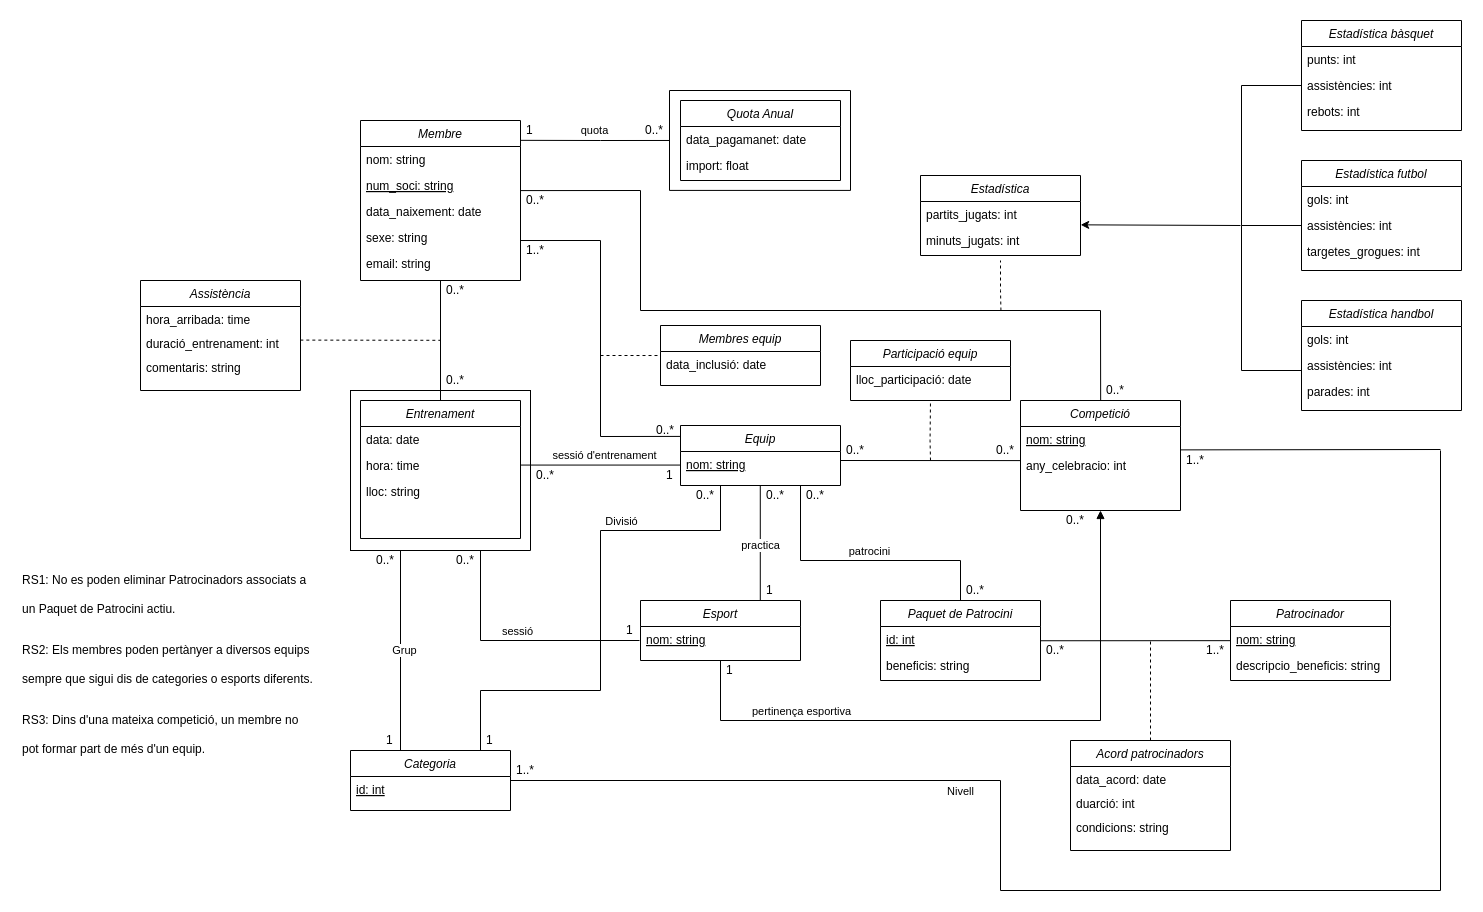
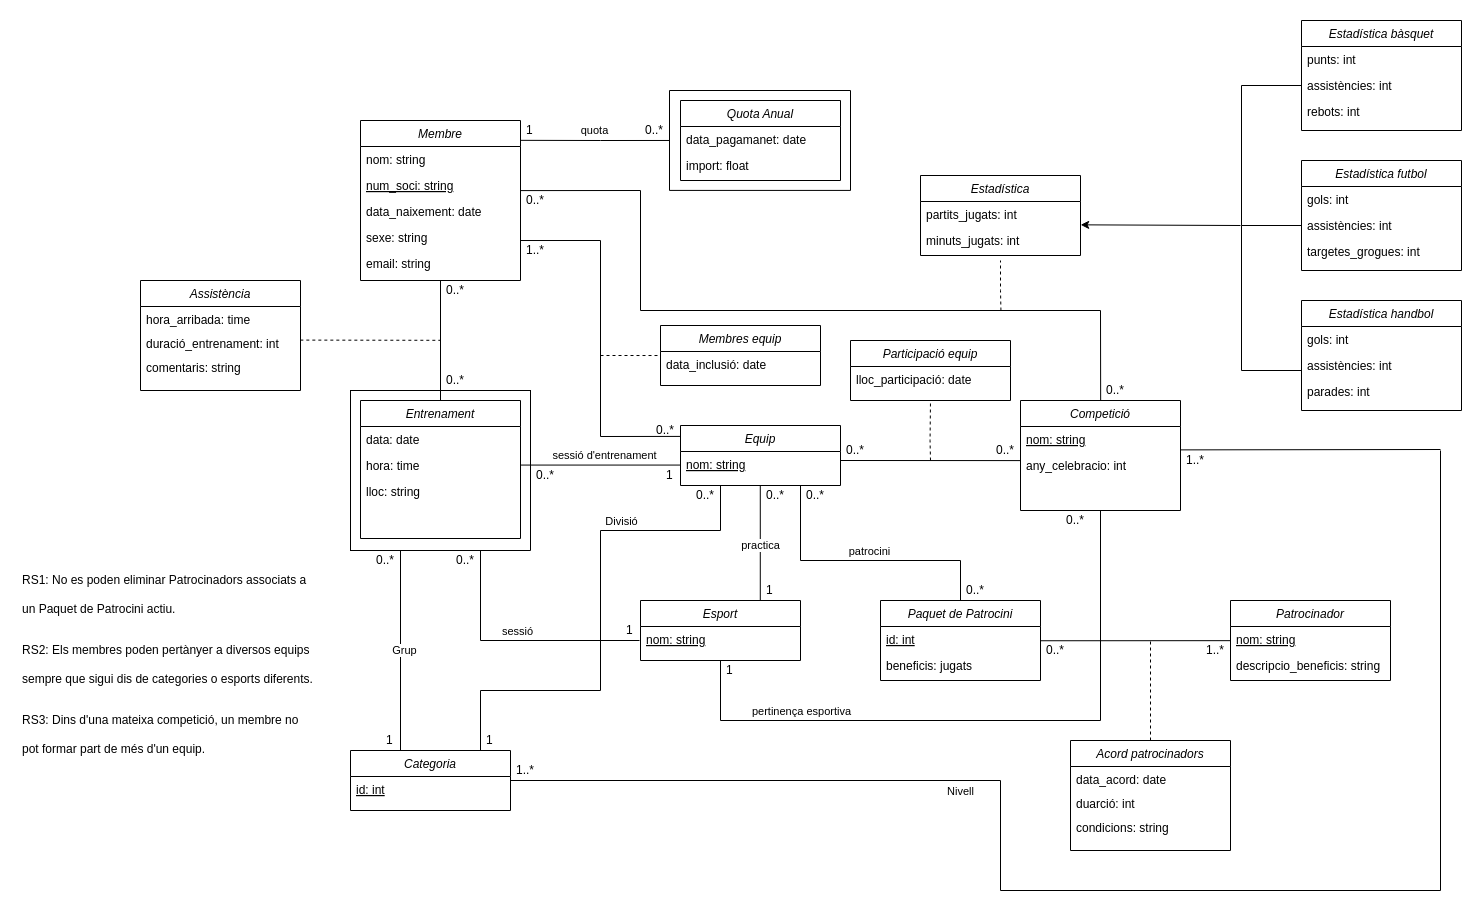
(1101, 520) -> (1101, 517)
(935, 666) -> (937, 666)
